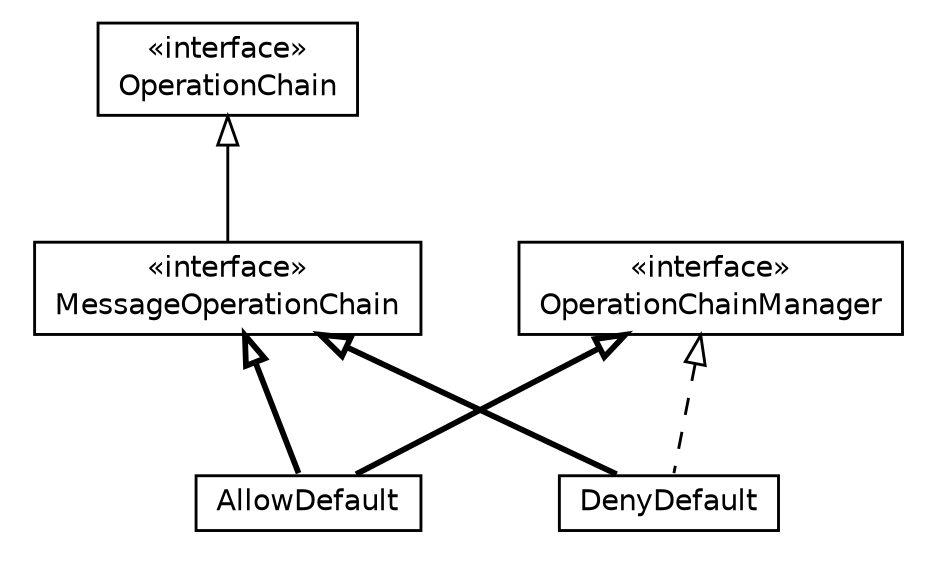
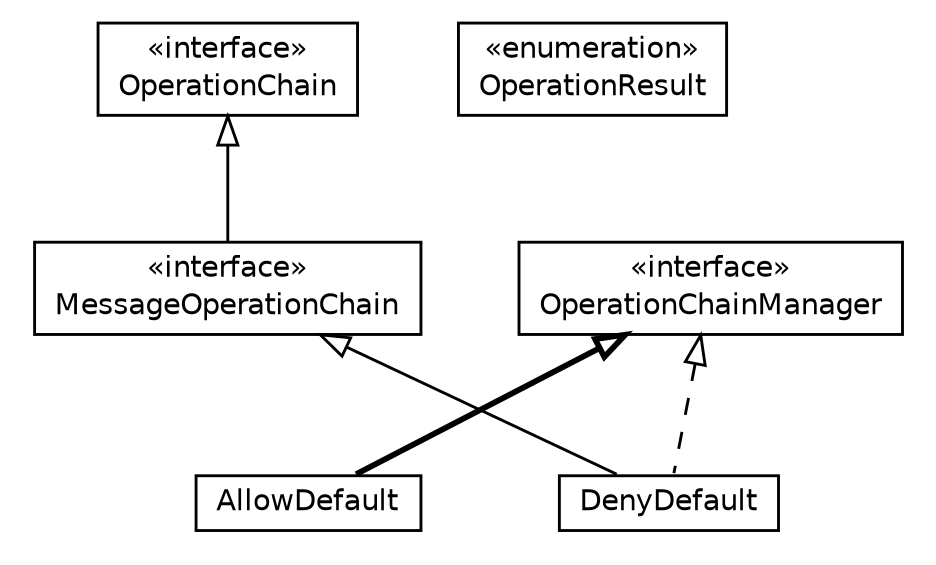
none -> (591, 69)
(277, 418) -> none
(502, 420) -> (502, 420)
